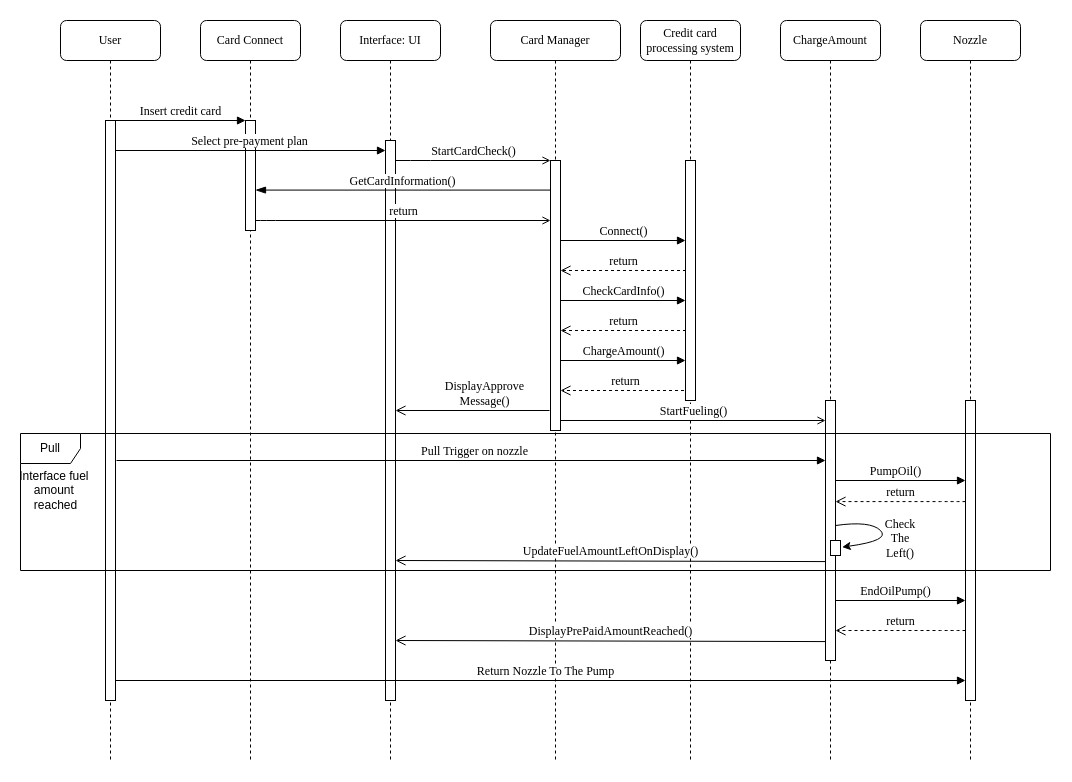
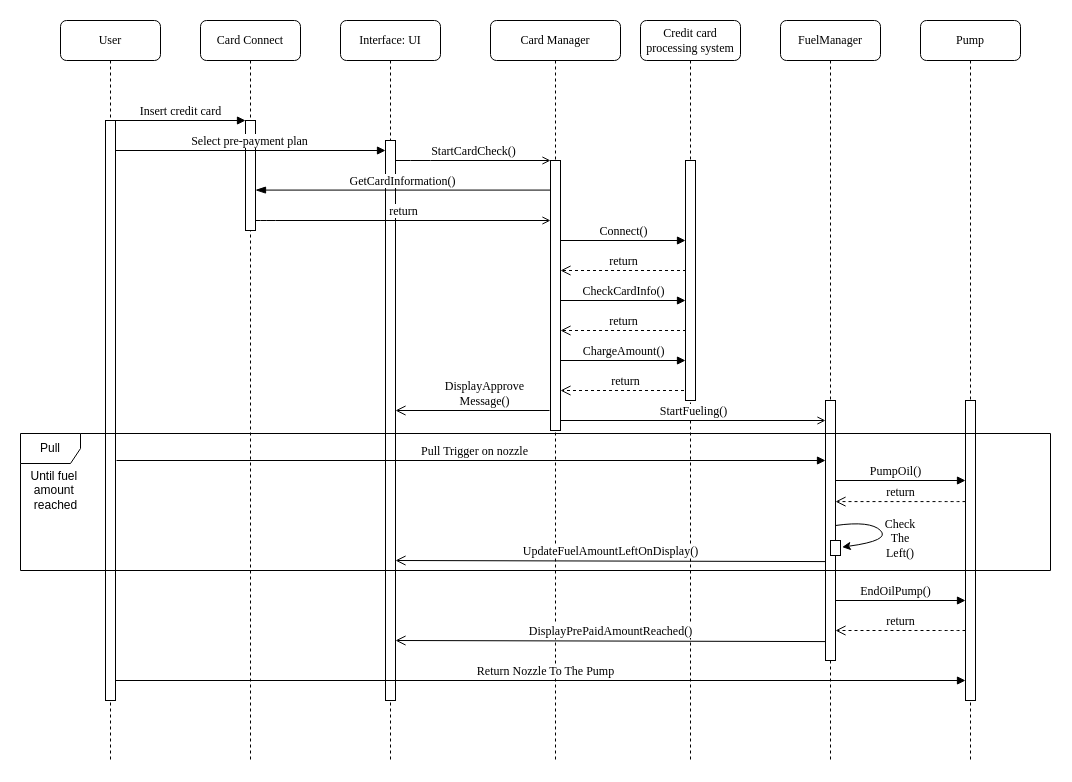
(831, 41) -> (831, 41)
(971, 41) -> (971, 41)
(56, 491) -> (56, 491)
